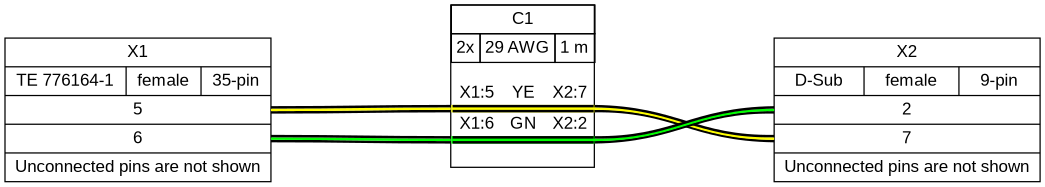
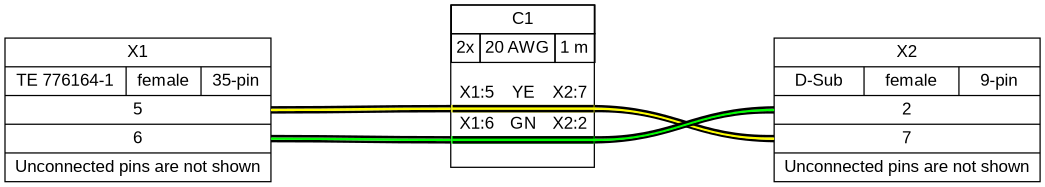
(518, 47) -> (518, 47)
